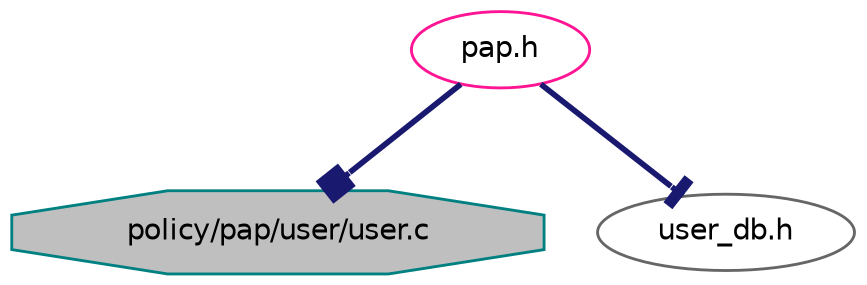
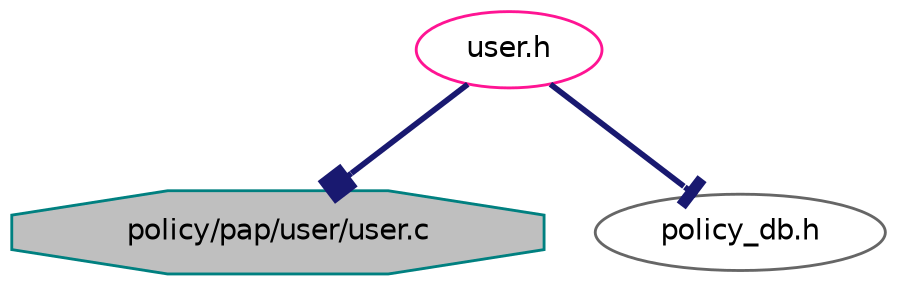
(501, 50) -> (509, 50)
(726, 232) -> (740, 232)
